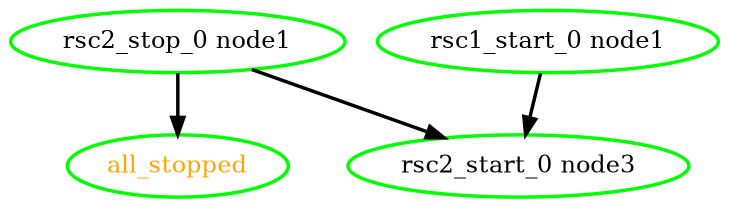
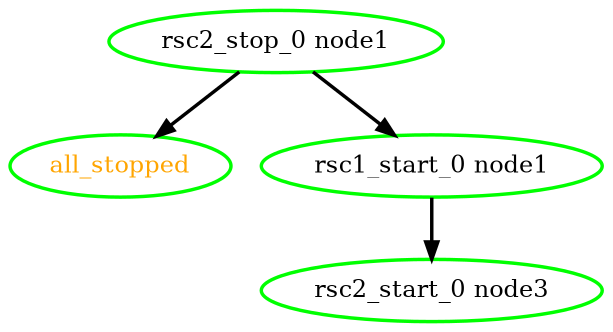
(340, 101) -> (347, 98)
